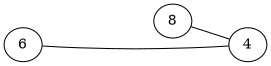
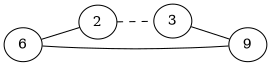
(173, 21) -> (173, 21)
none -> (98, 22)
(248, 45) -> (248, 45)
